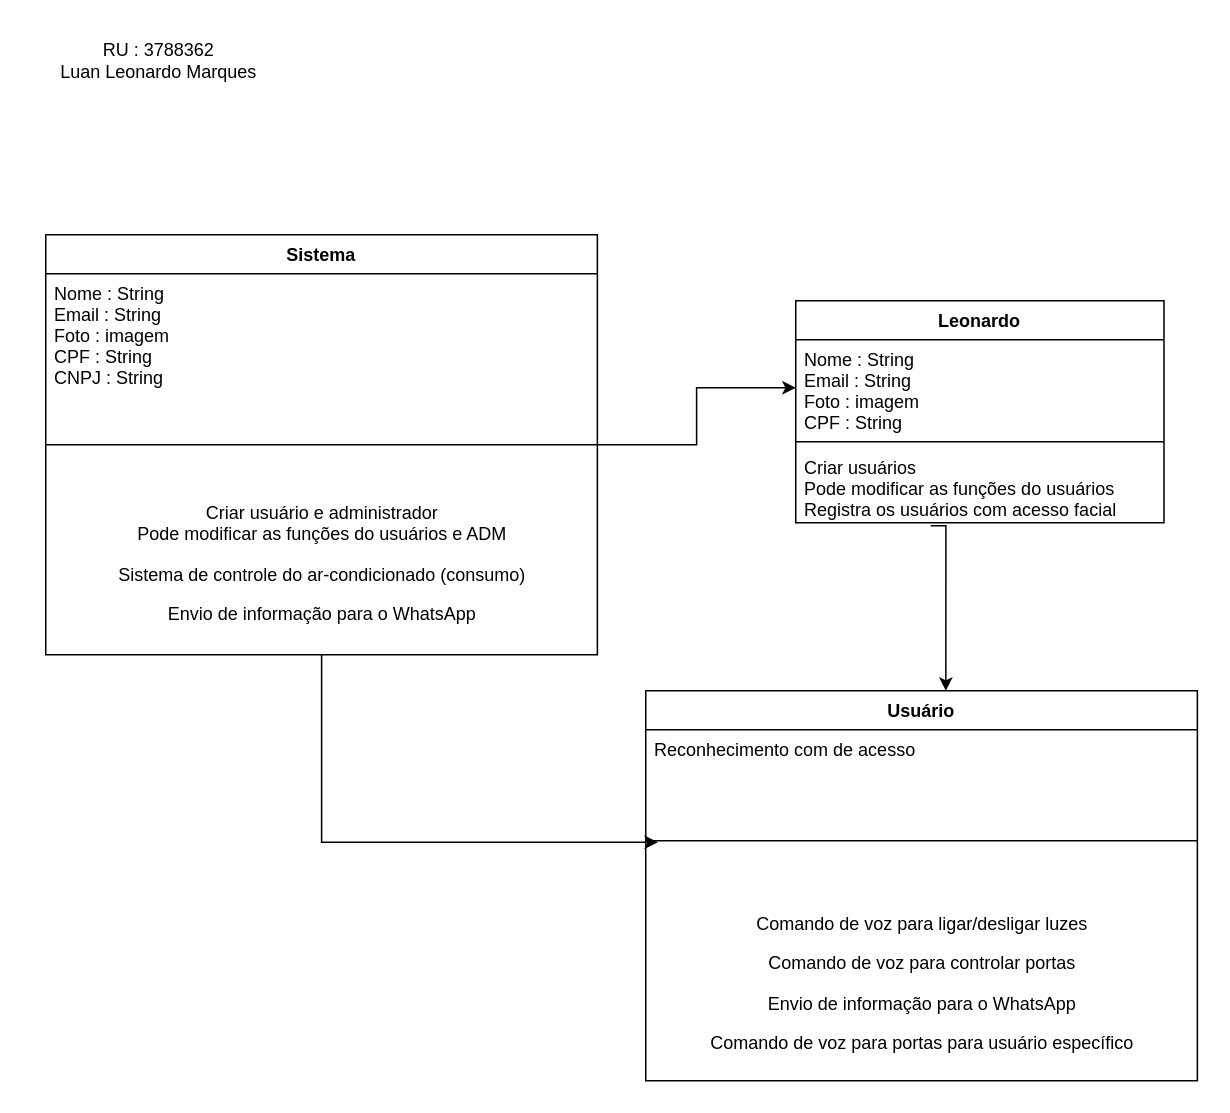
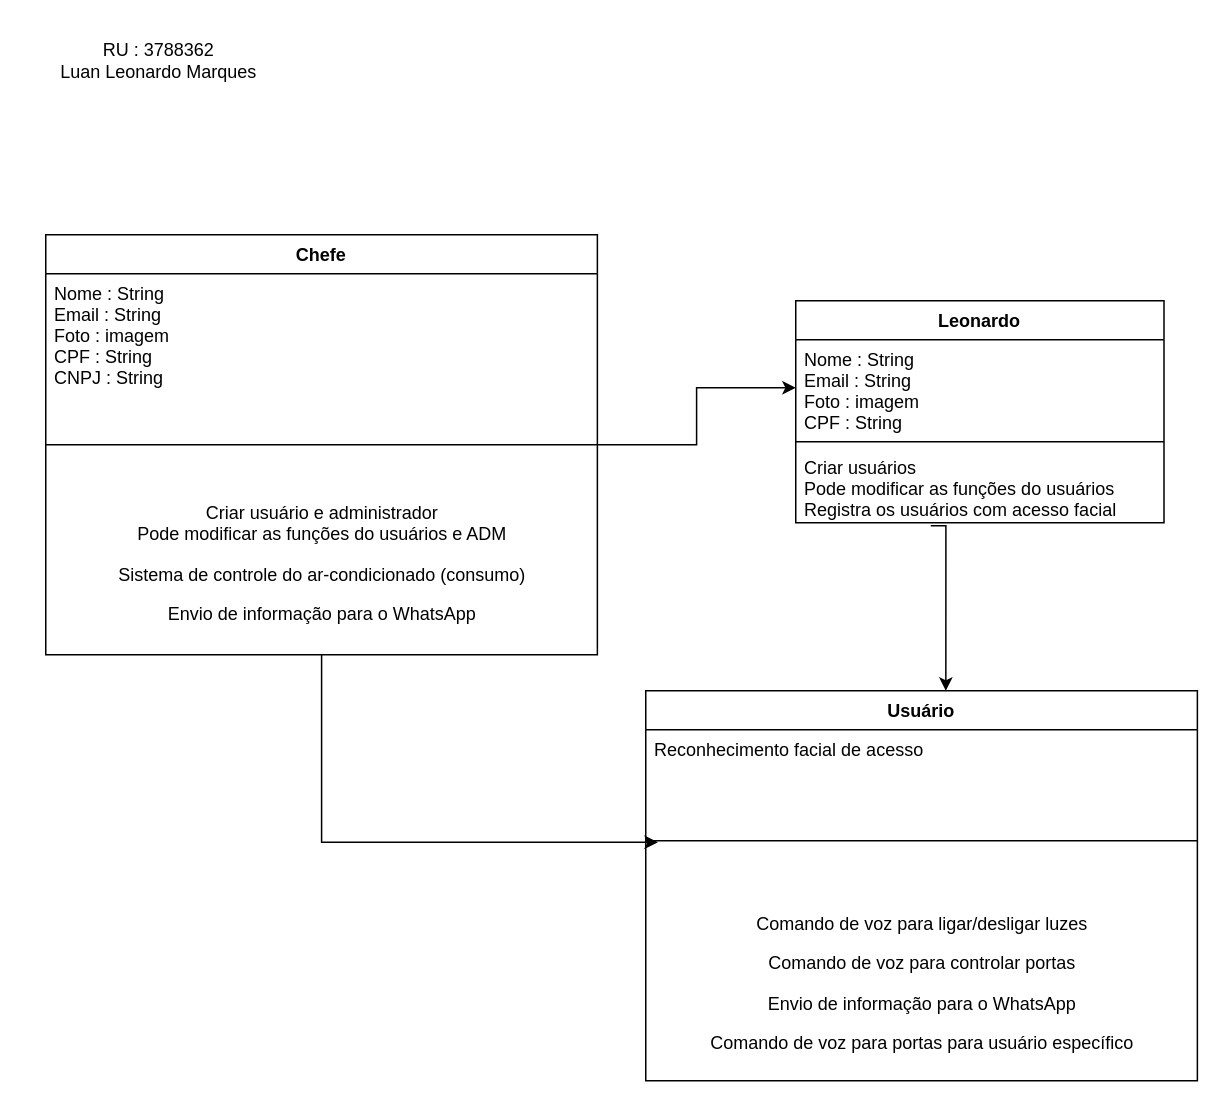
(321, 255) -> (321, 255)
(786, 750) -> (796, 750)
